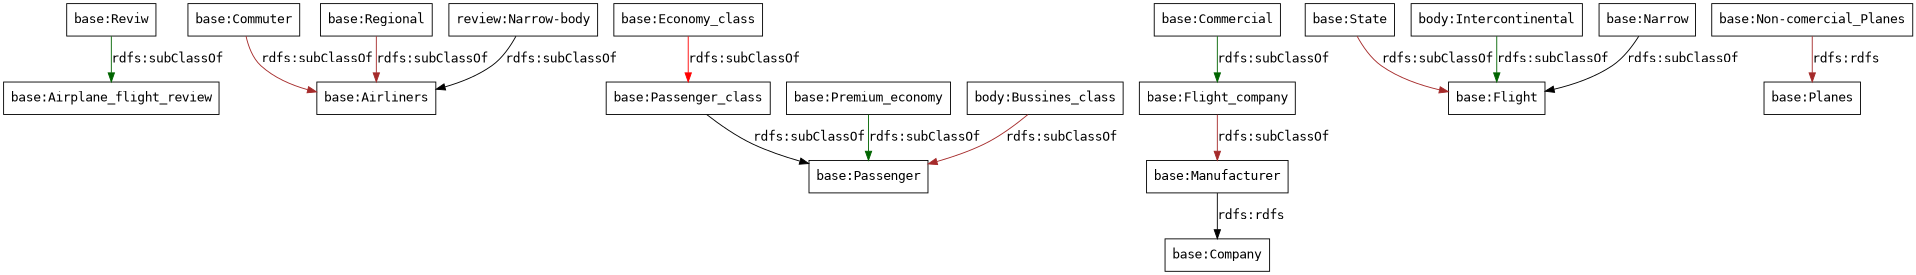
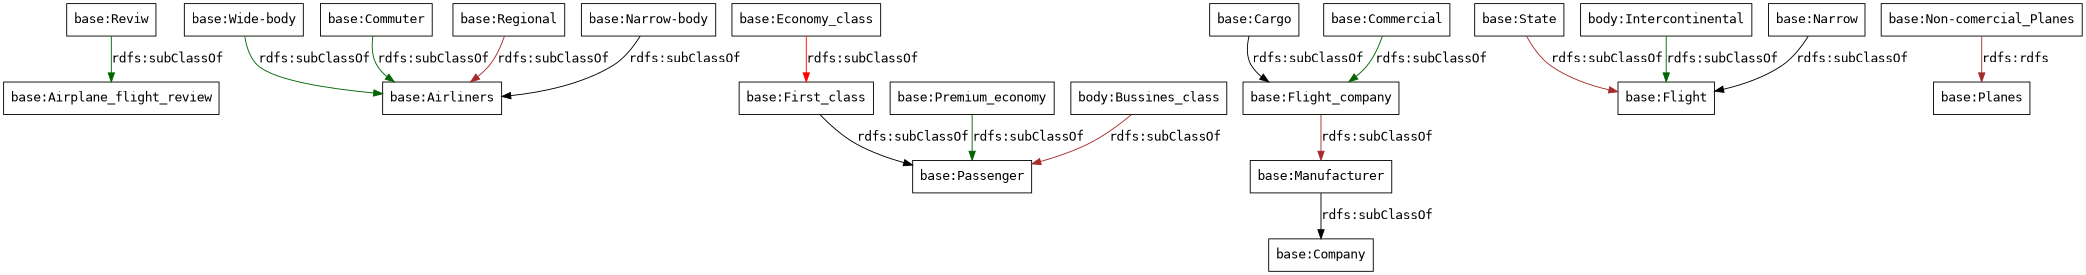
none -> (244, 20)
(523, 20) -> (649, 20)
none -> (1254, 20)
(268, 72) -> (374, 58)
(688, 98) -> (806, 98)
(1251, 216) -> (1377, 216)
